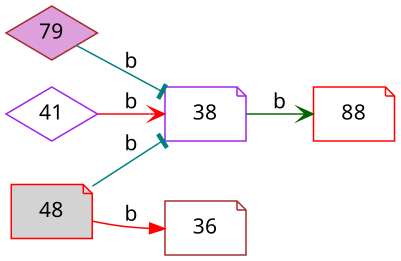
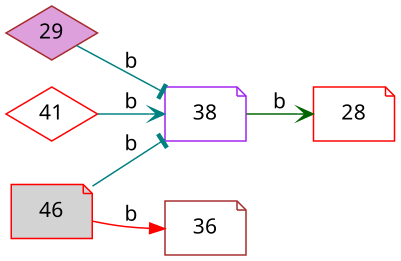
(52, 33) -> (52, 33)
(52, 114) -> (52, 114)
(124, 114) -> (124, 114)
(354, 114) -> (354, 114)
(52, 212) -> (52, 212)
